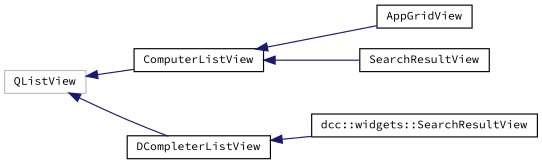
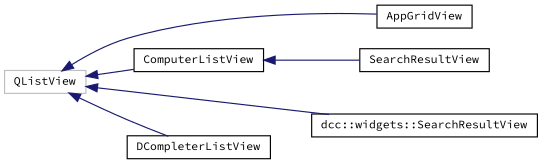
(322, 36) -> (220, 20)
(297, 138) -> (213, 101)
